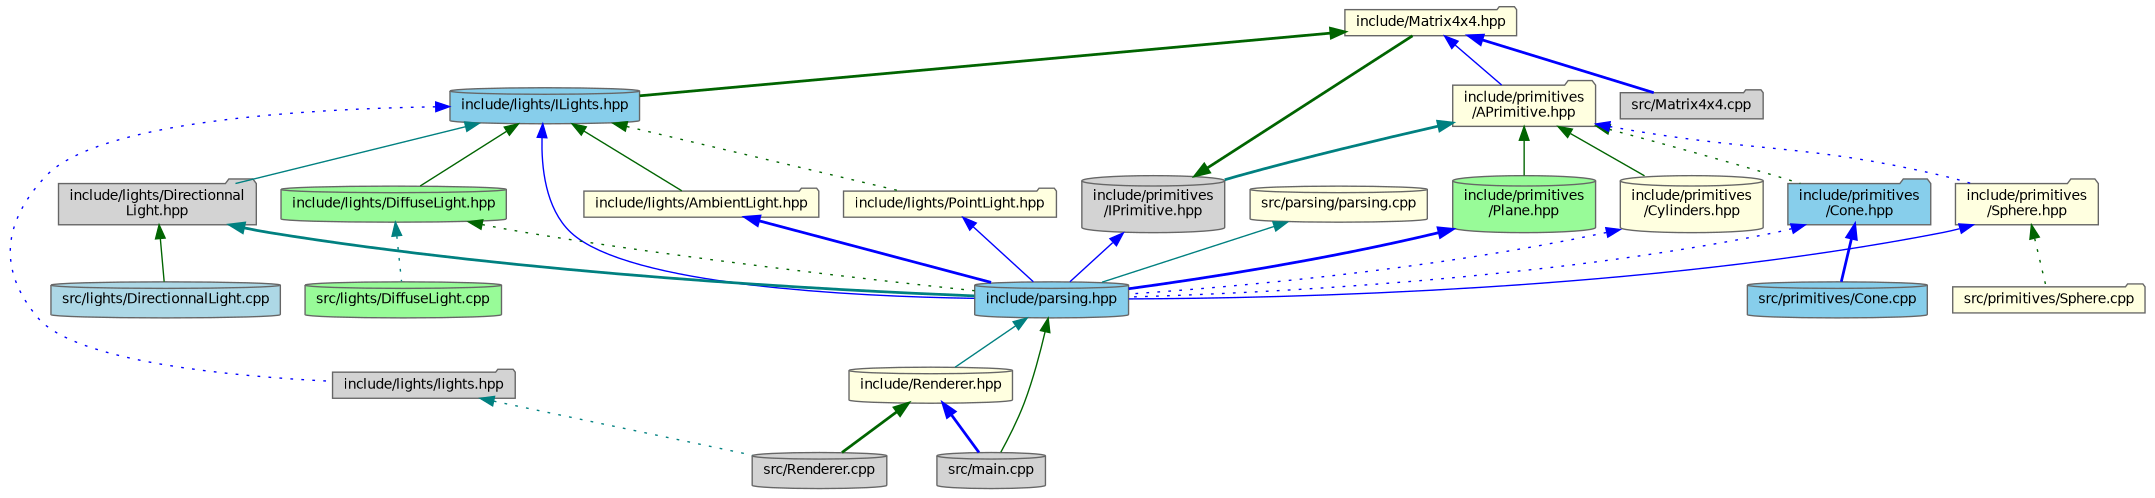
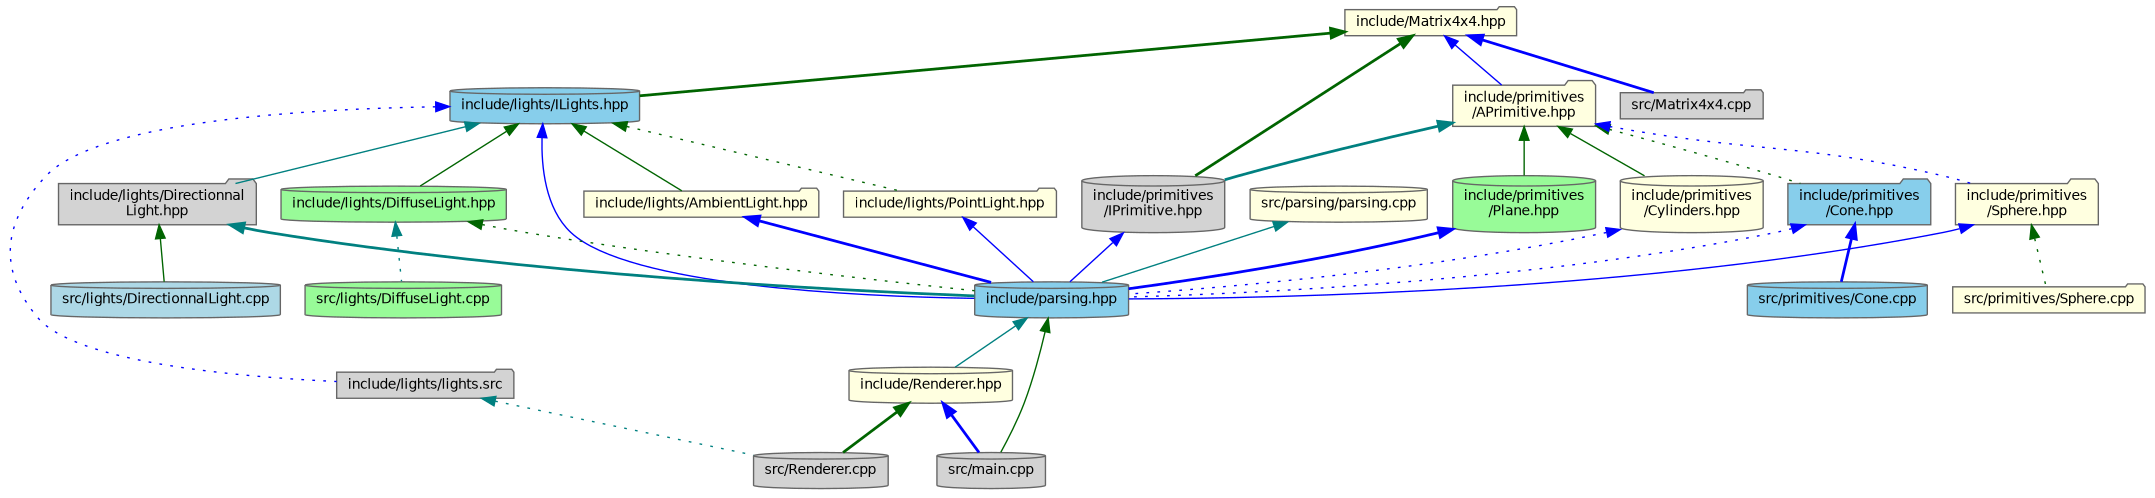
(1310, 102) -> (1298, 110)
(424, 385) -> (425, 385)
